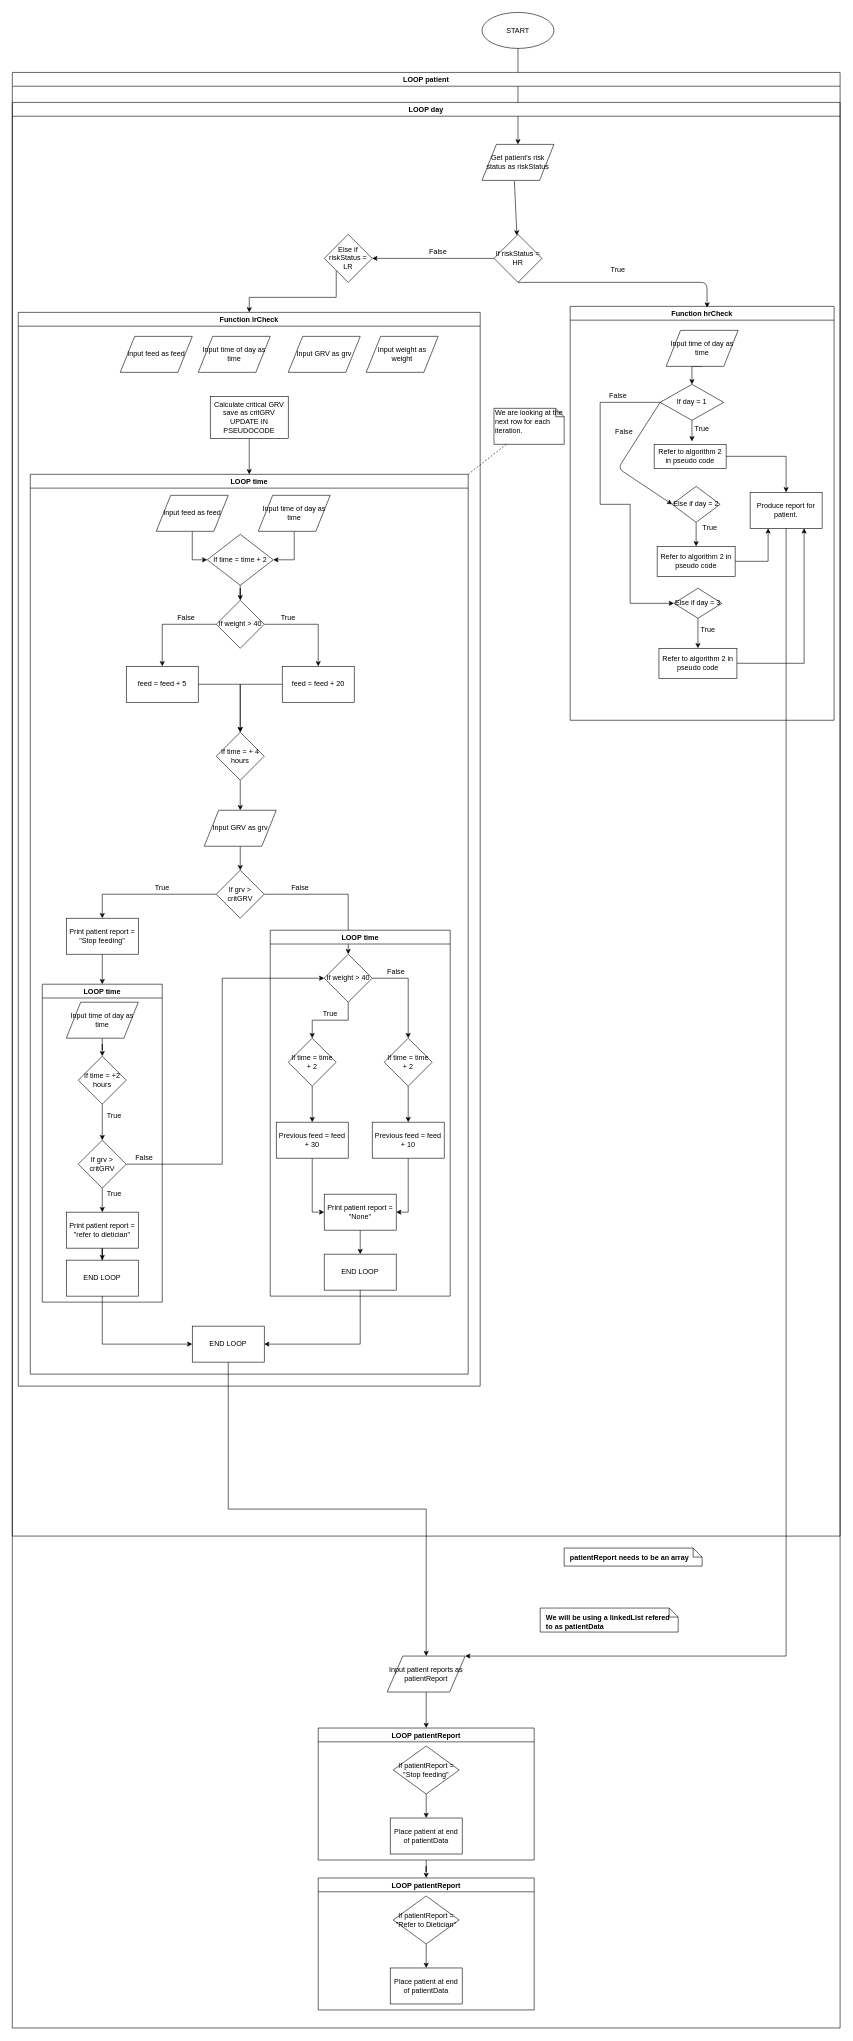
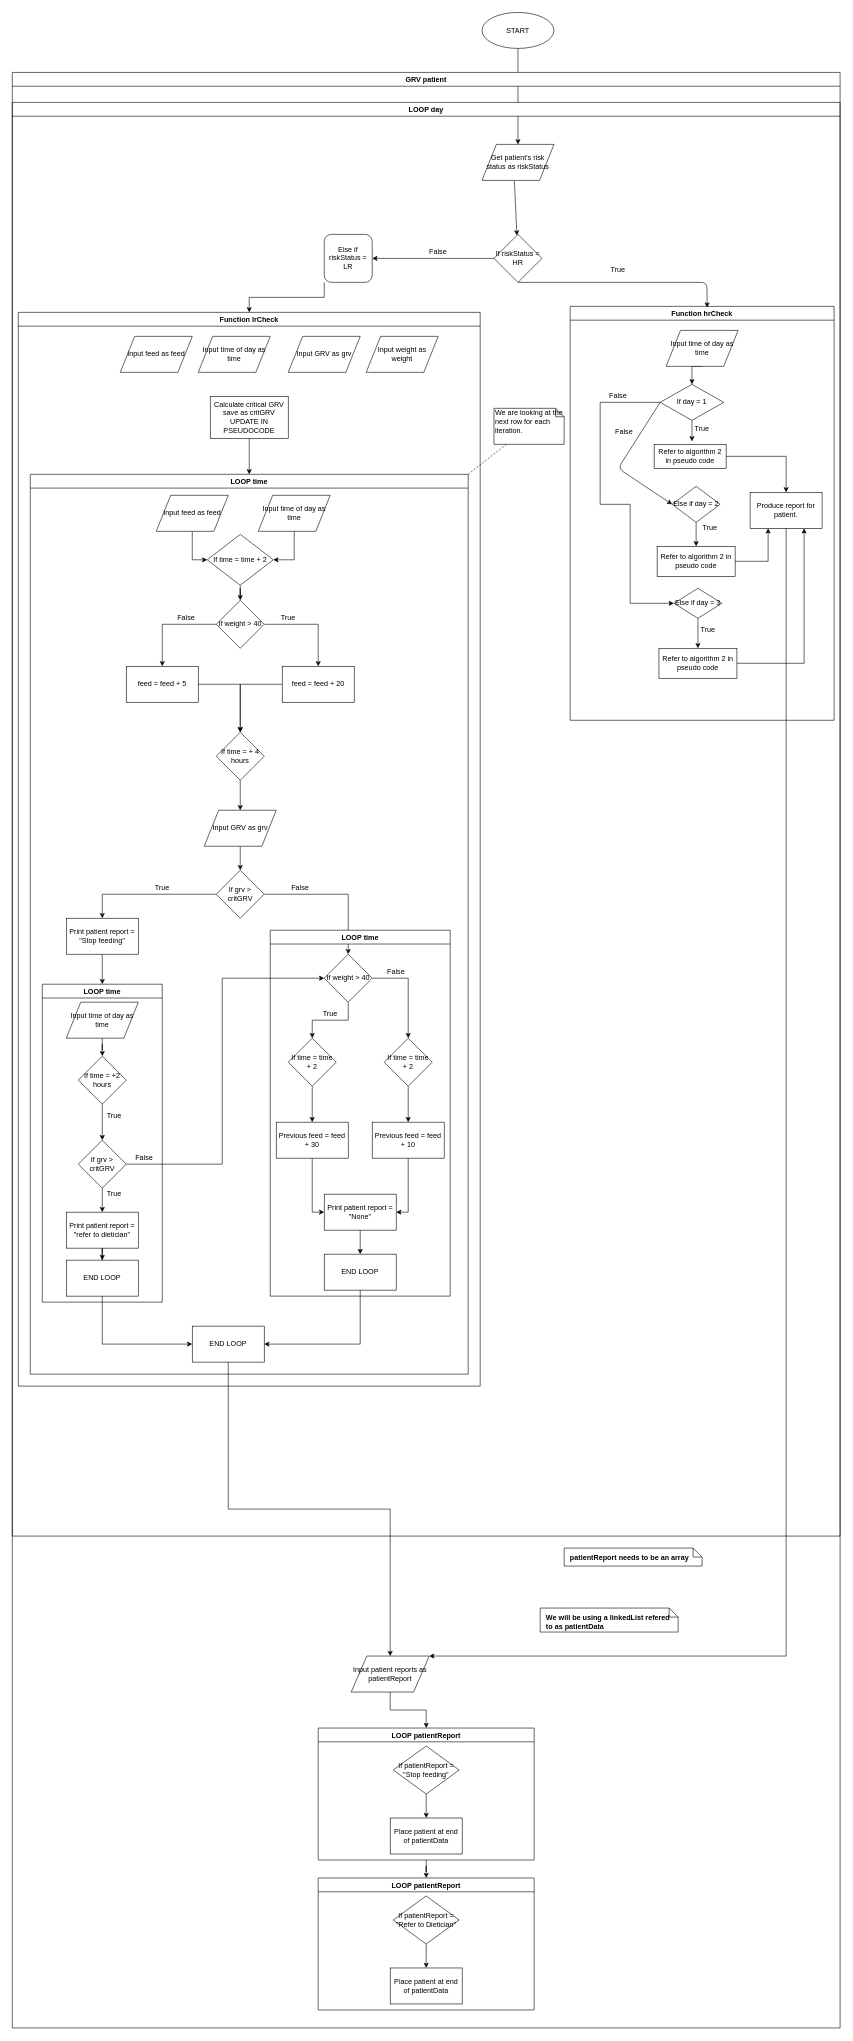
(426, 80) -> (426, 80)
(348, 258) -> (348, 258)
(426, 1674) -> (390, 1674)
